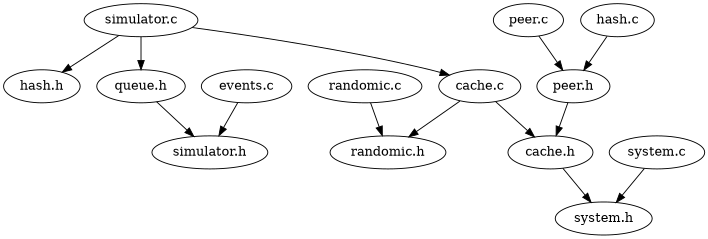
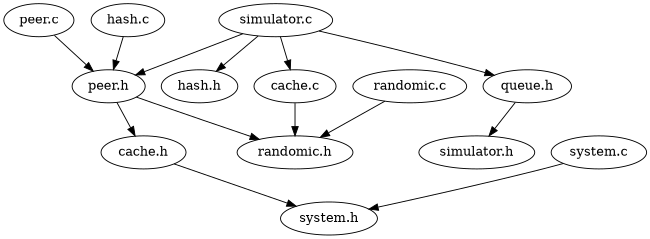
none -> (193, 53)
(247, 86) -> none
(512, 116) -> none
none -> (193, 117)
